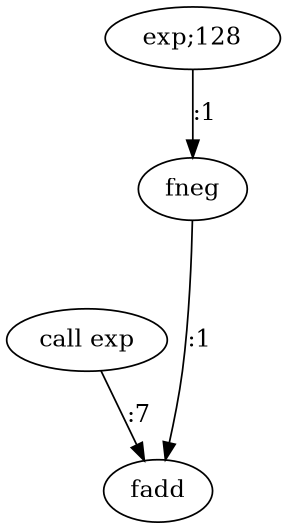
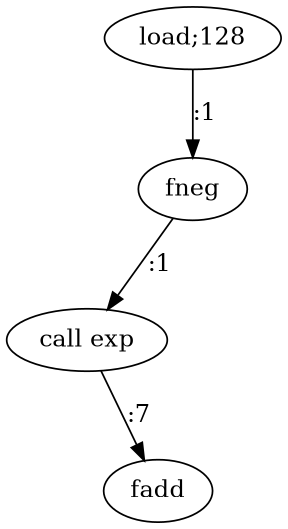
(193, 38) -> (193, 38)
(187, 332) -> (145, 257)
